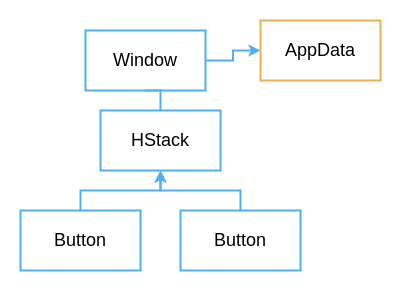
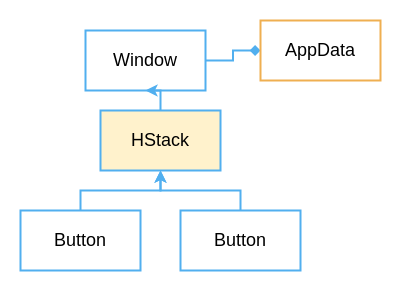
(250, 51) -> (249, 51)
(153, 91) -> (156, 91)
(161, 141) -> (161, 141)
